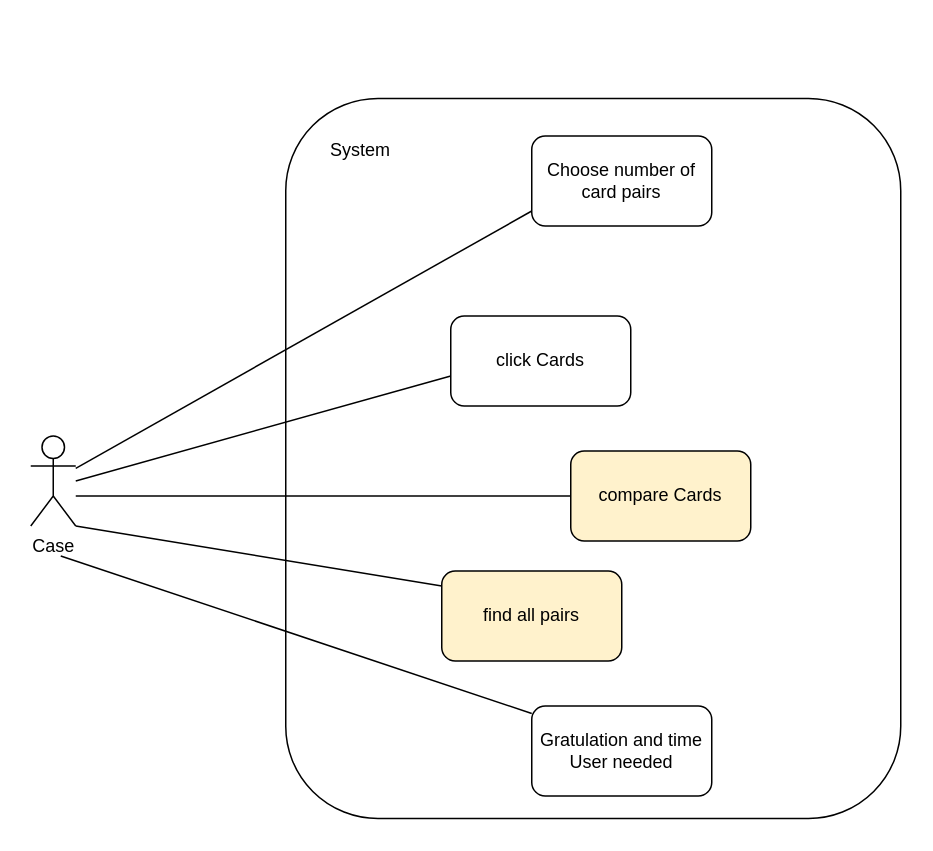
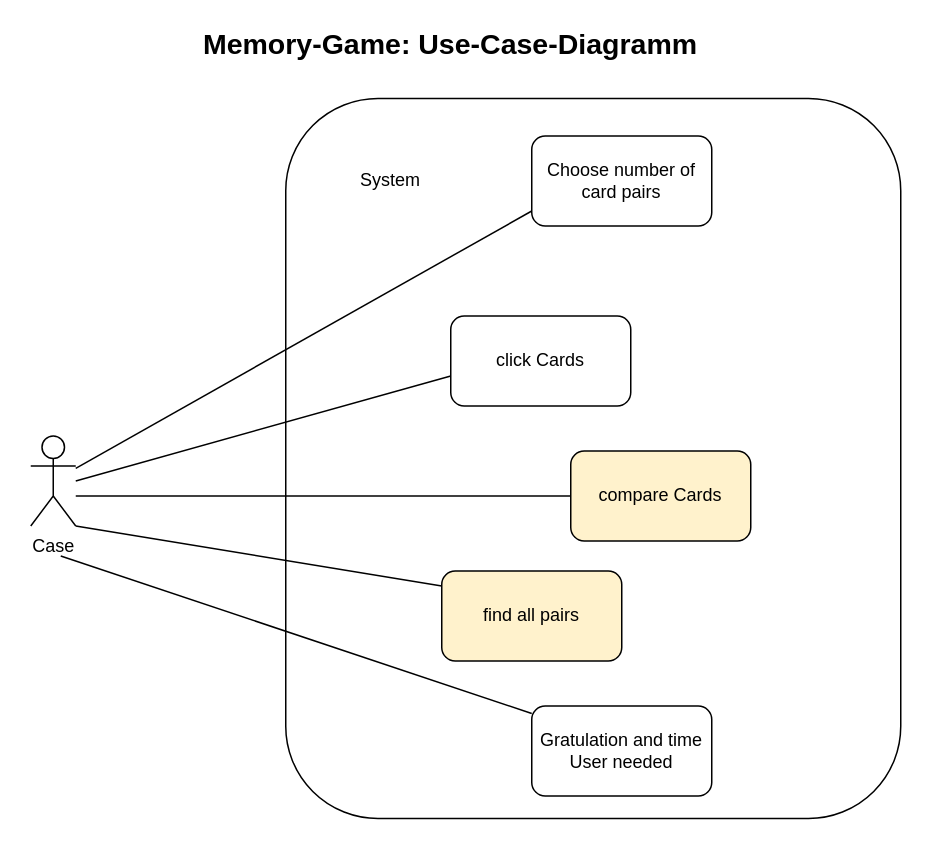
none -> (451, 46)
(361, 151) -> (391, 181)
